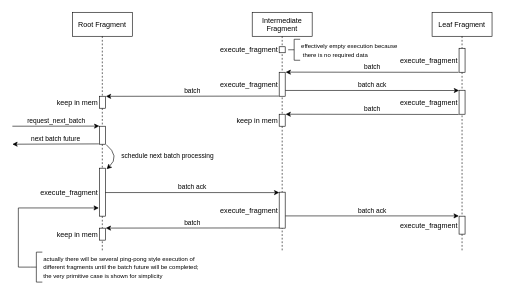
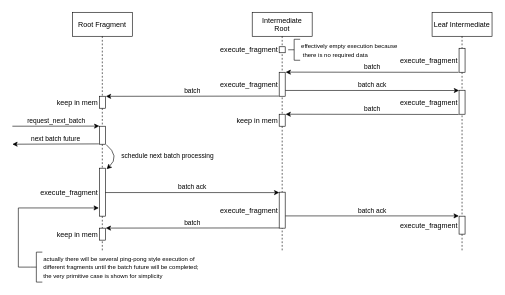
(282, 20) -> (282, 20)
(462, 25) -> (462, 25)
